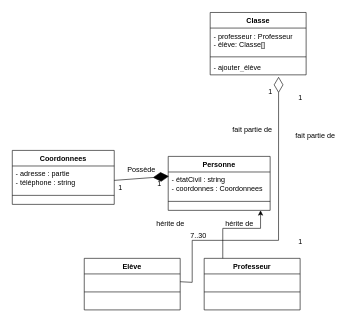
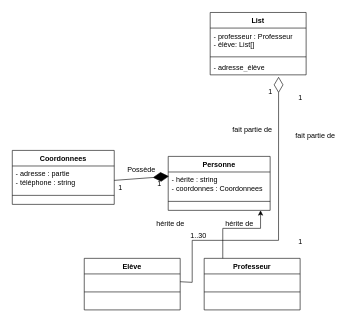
(258, 21) -> (258, 21)
(259, 45) -> (259, 45)
(242, 68) -> (242, 68)
(220, 189) -> (220, 189)
(199, 236) -> (199, 236)
